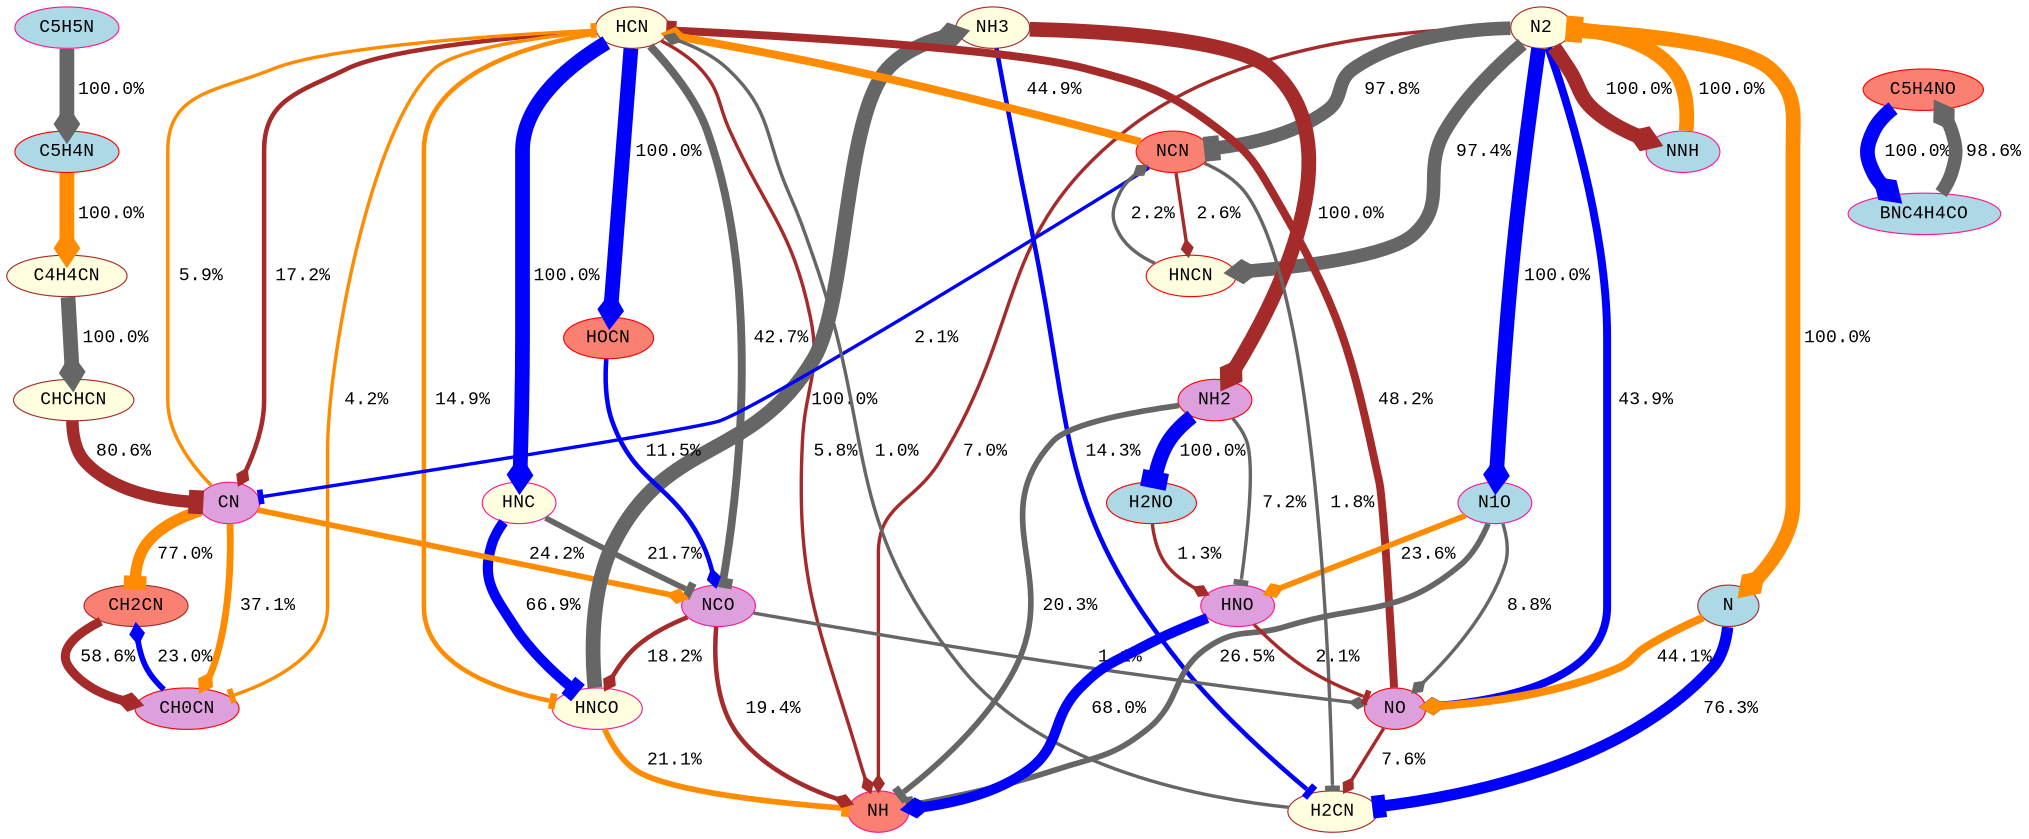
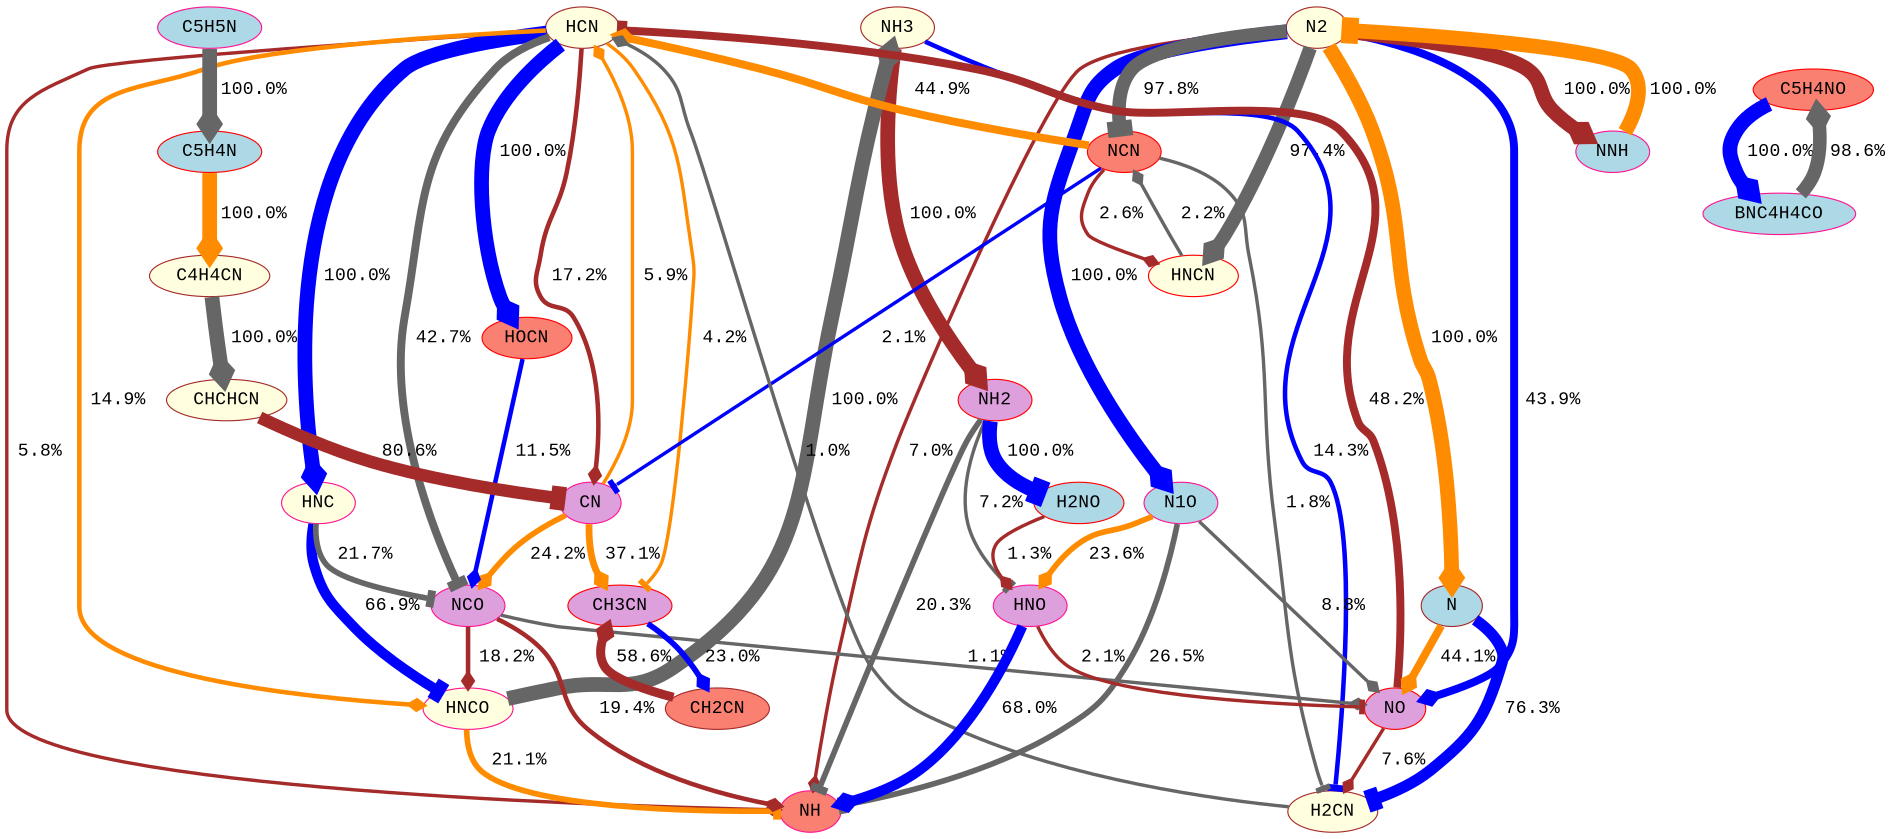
(193, 100) -> (632, 272)
(424, 350) -> (79, 304)
(156, 534) -> none
(187, 709) -> (620, 606)
